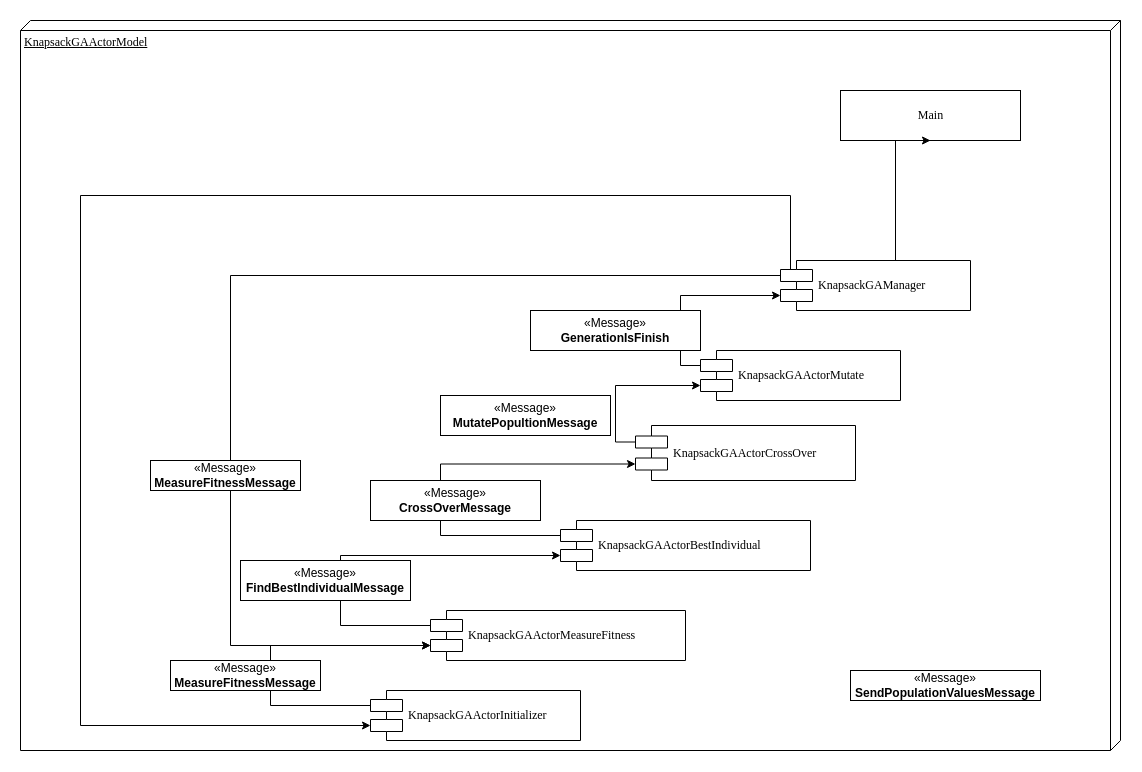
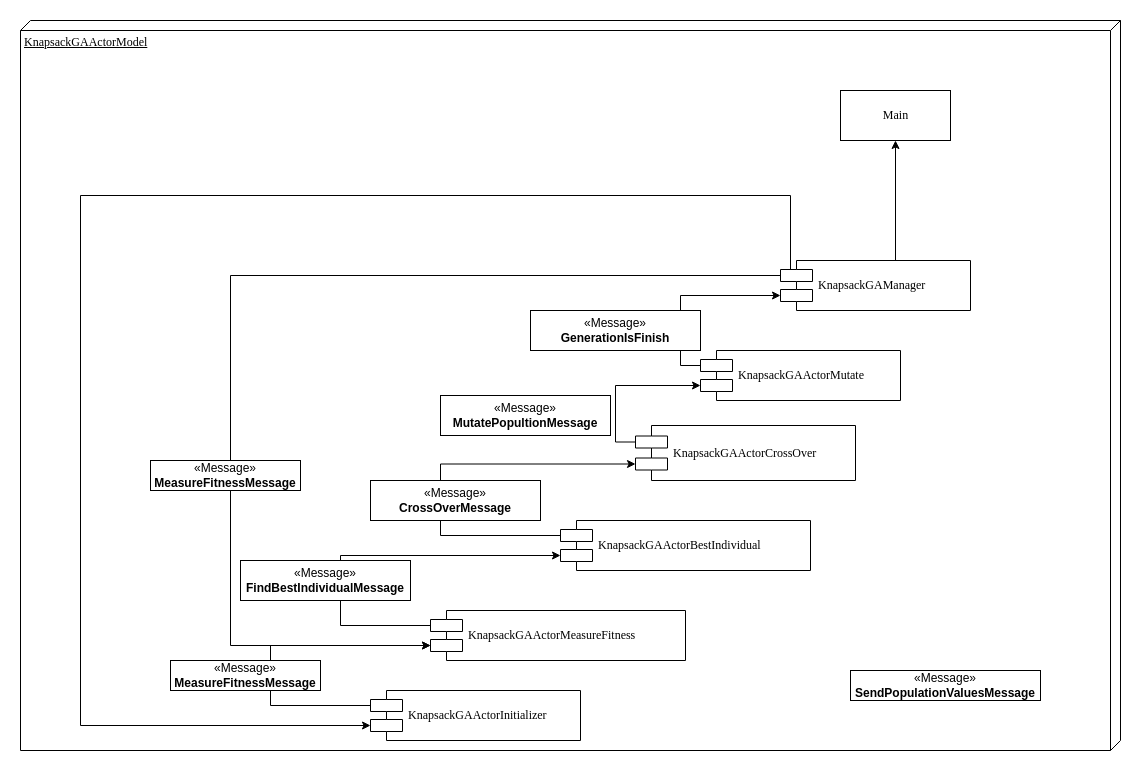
(931, 116) -> (896, 116)
